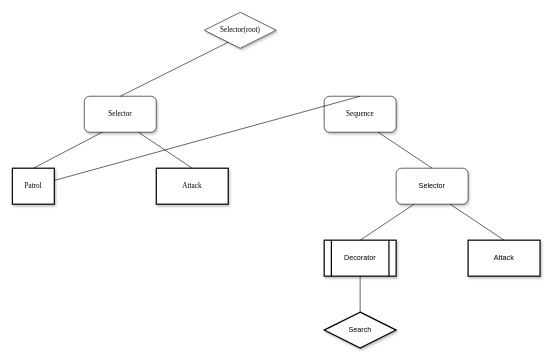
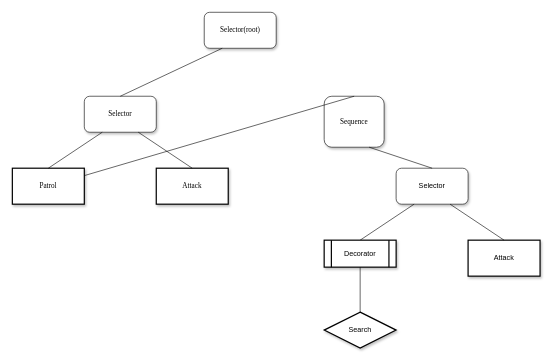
(240, 30) -> (240, 30)
(360, 114) -> (354, 122)
(33, 186) -> (48, 186)
(360, 258) -> (360, 254)
